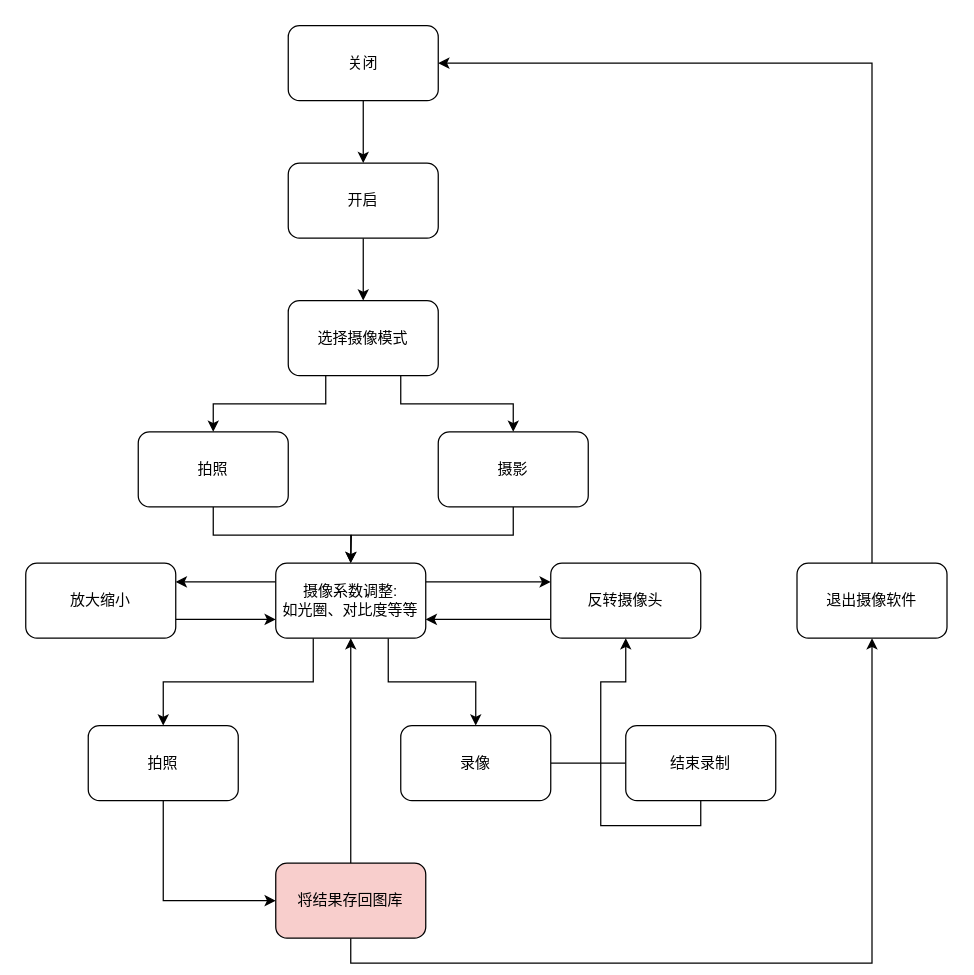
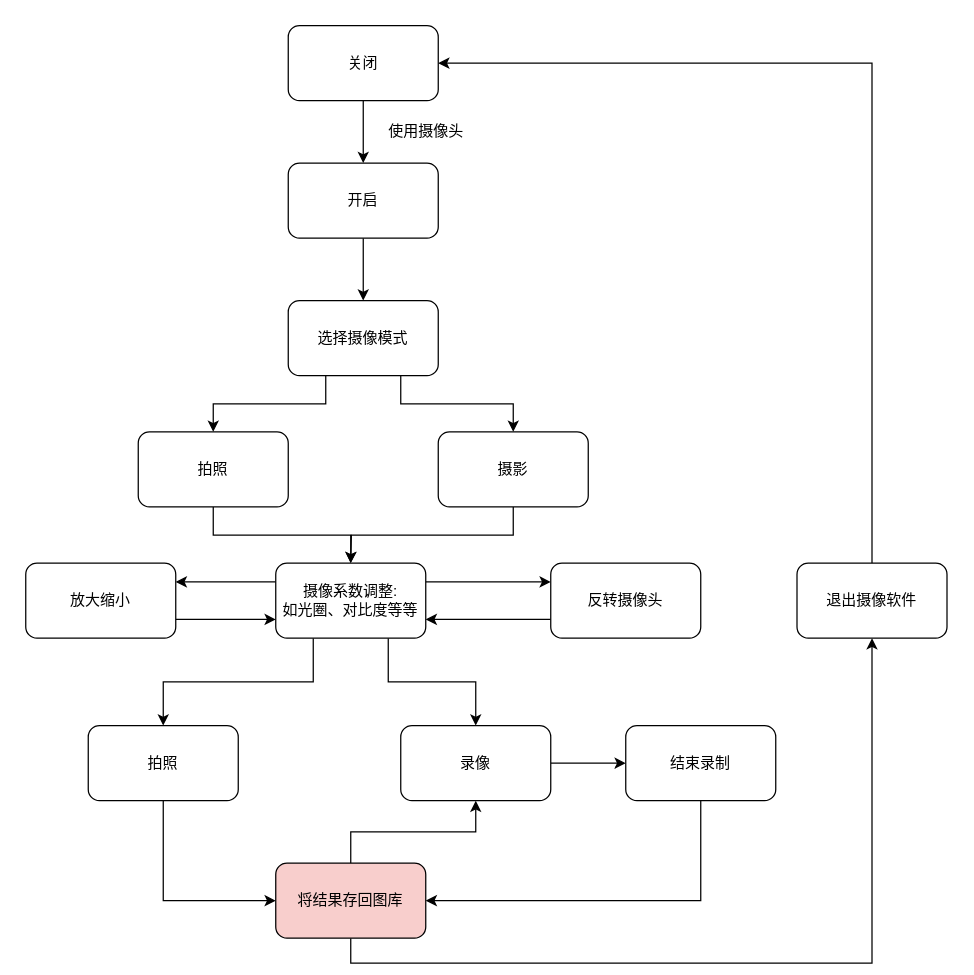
none -> (426, 132)
(351, 740) -> (424, 832)
(619, 763) -> (616, 763)
(601, 775) -> (607, 901)
